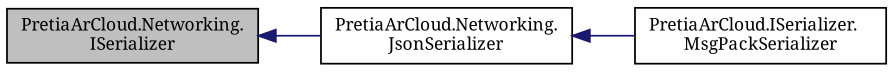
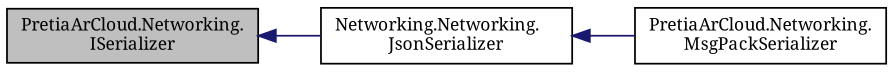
(447, 36) -> (447, 36)
(761, 36) -> (761, 36)
